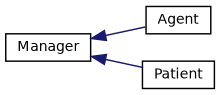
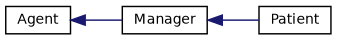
(126, 31) -> (104, 20)
